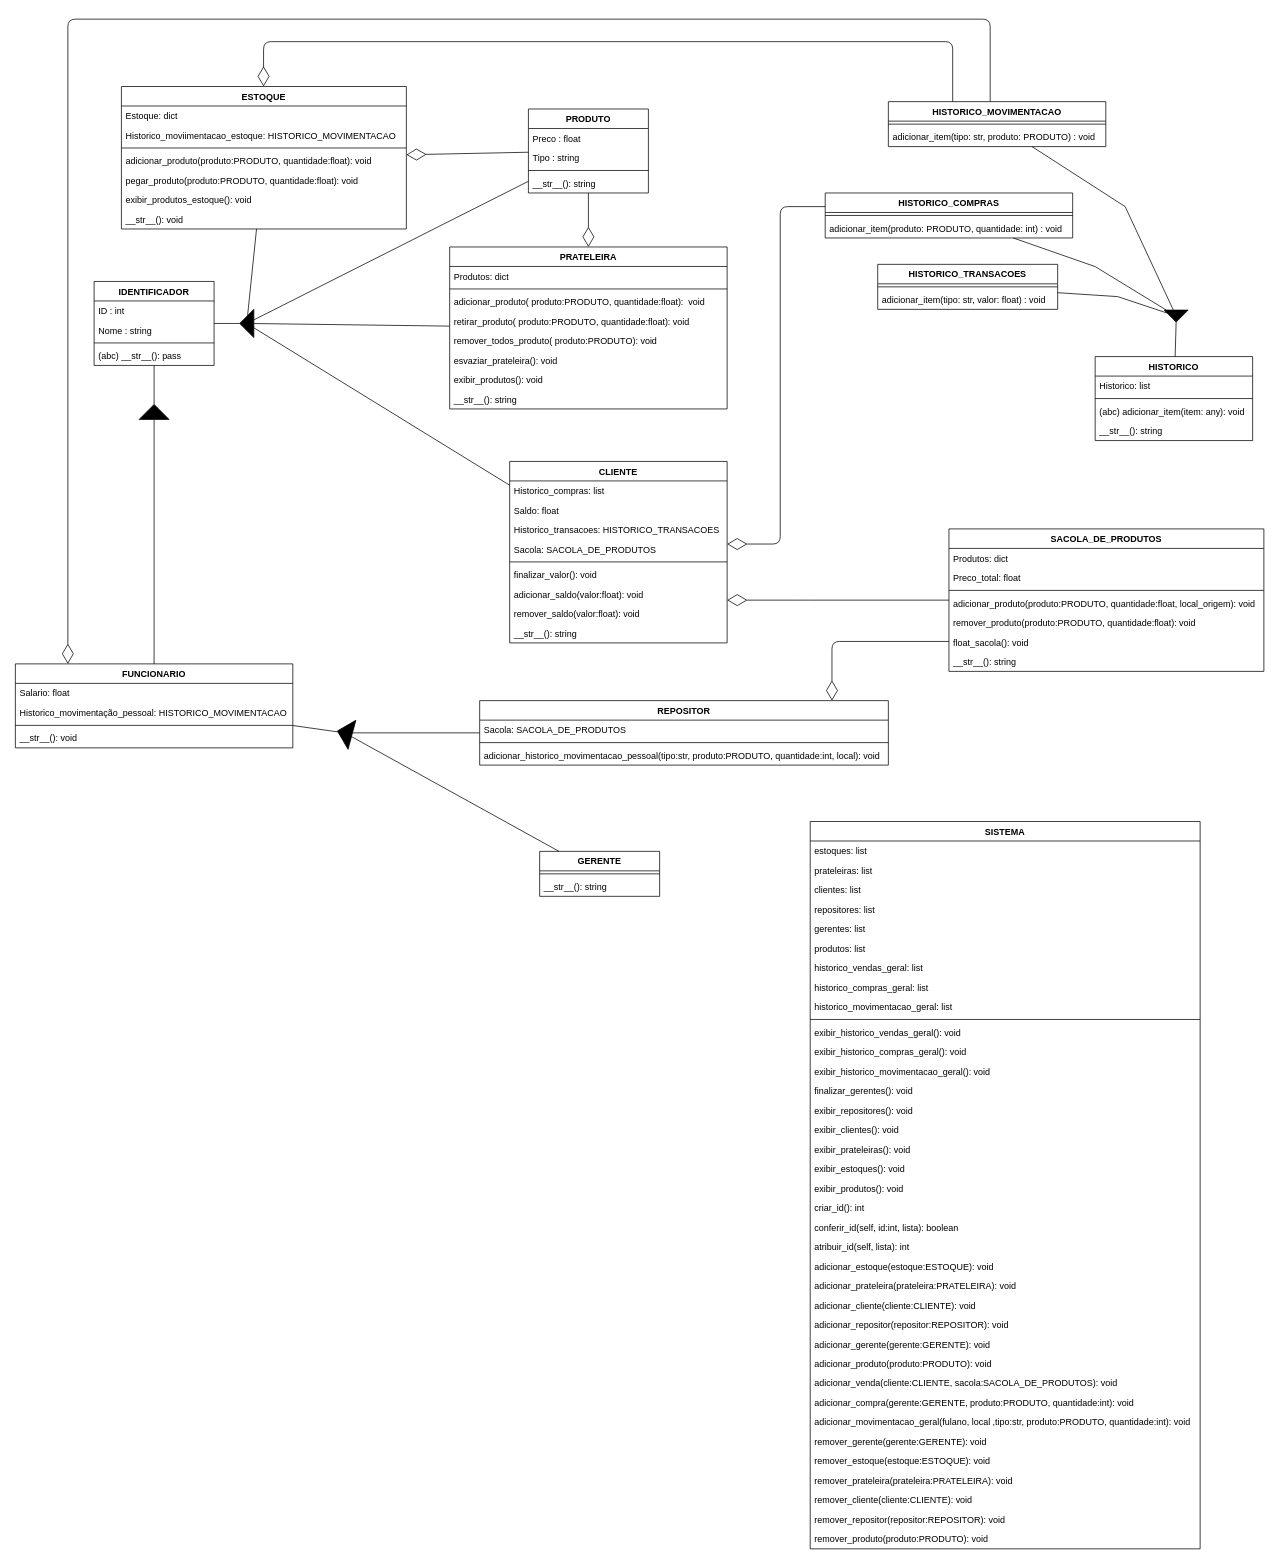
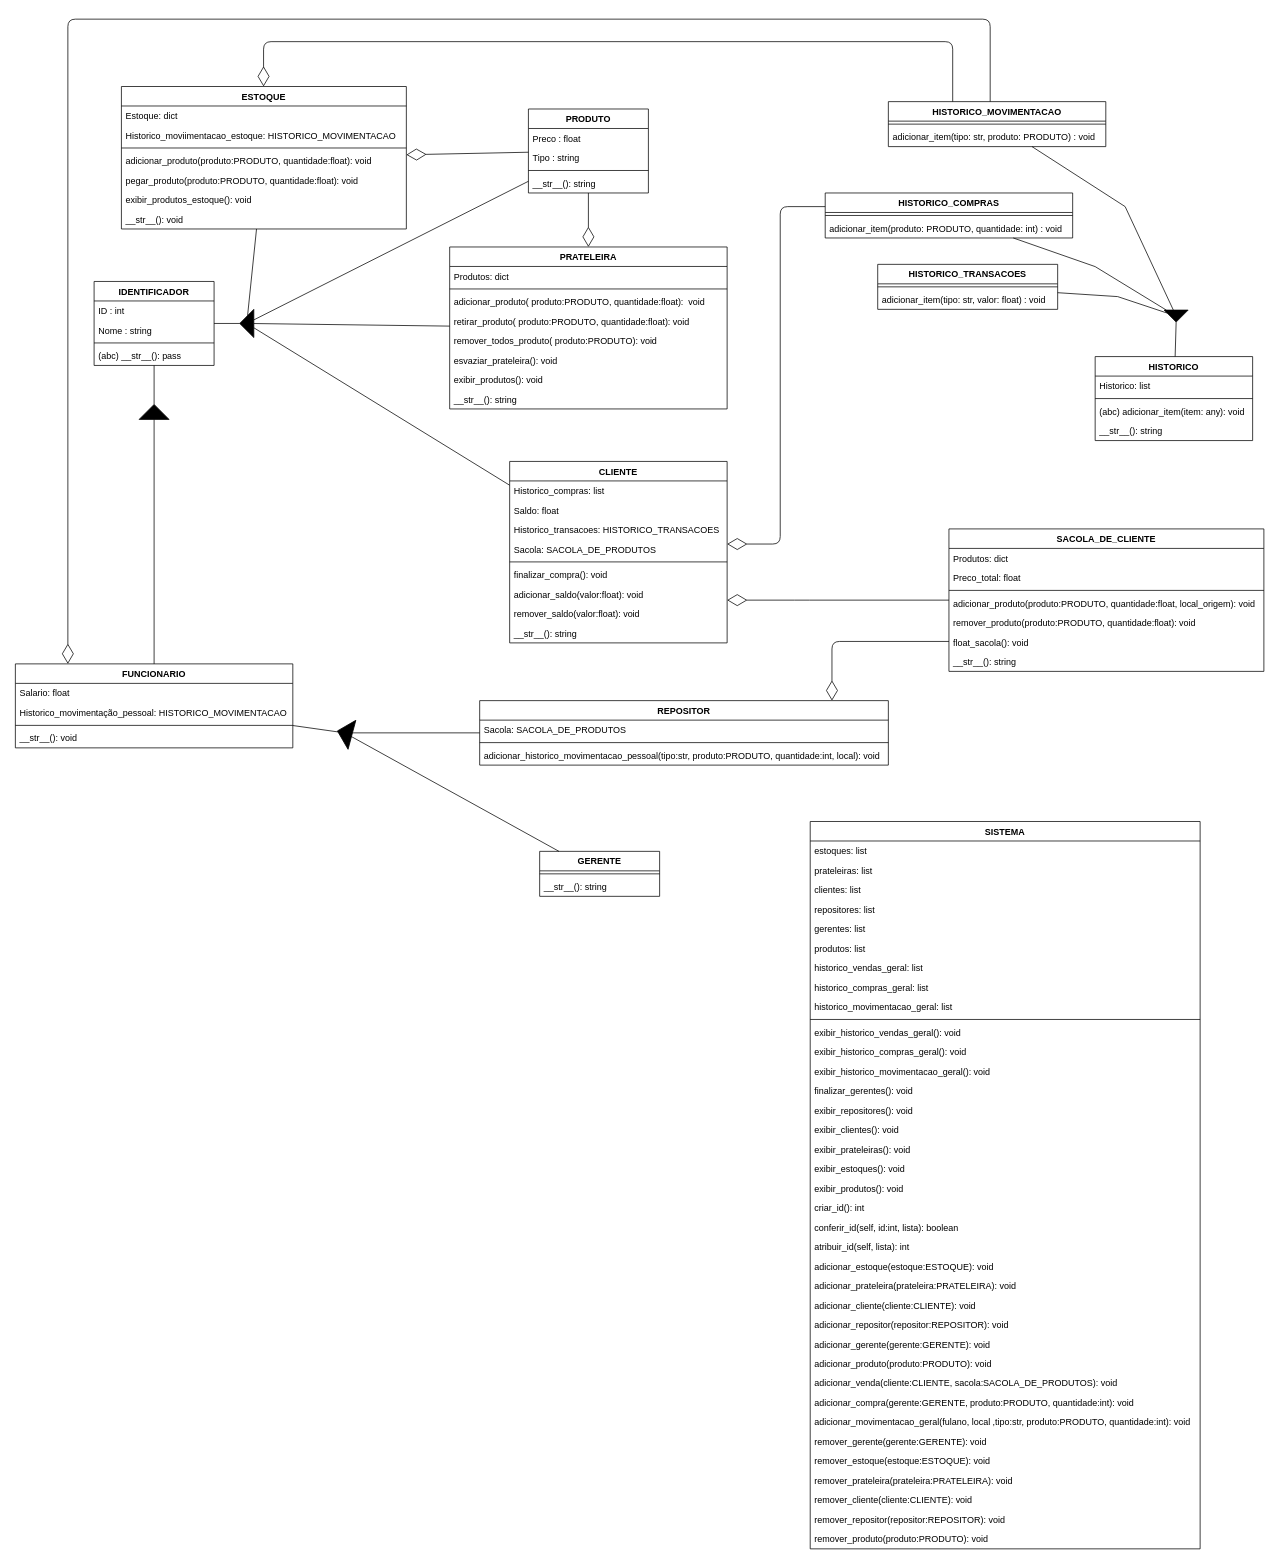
(1106, 539) -> (1106, 539)
(564, 575) -> (567, 575)
